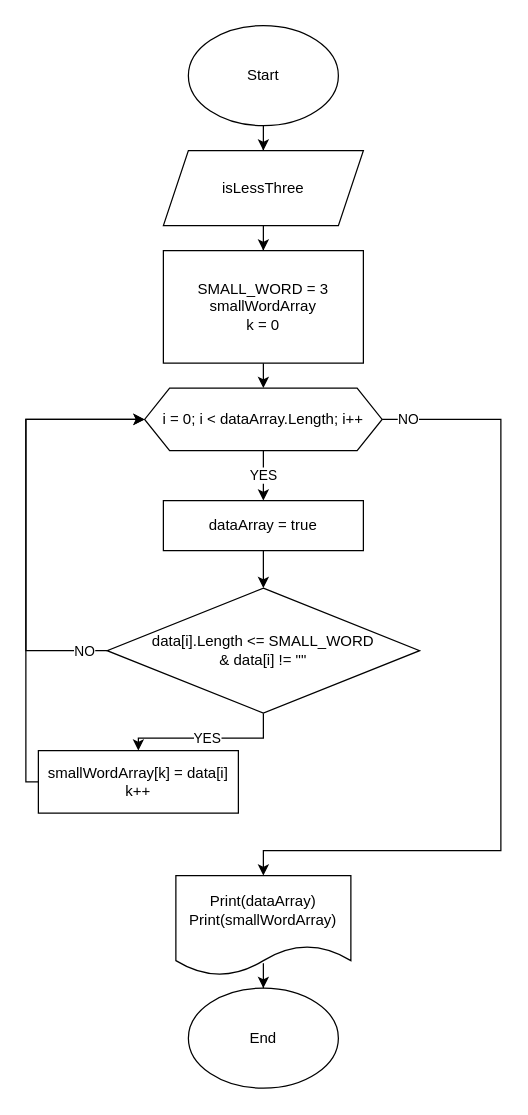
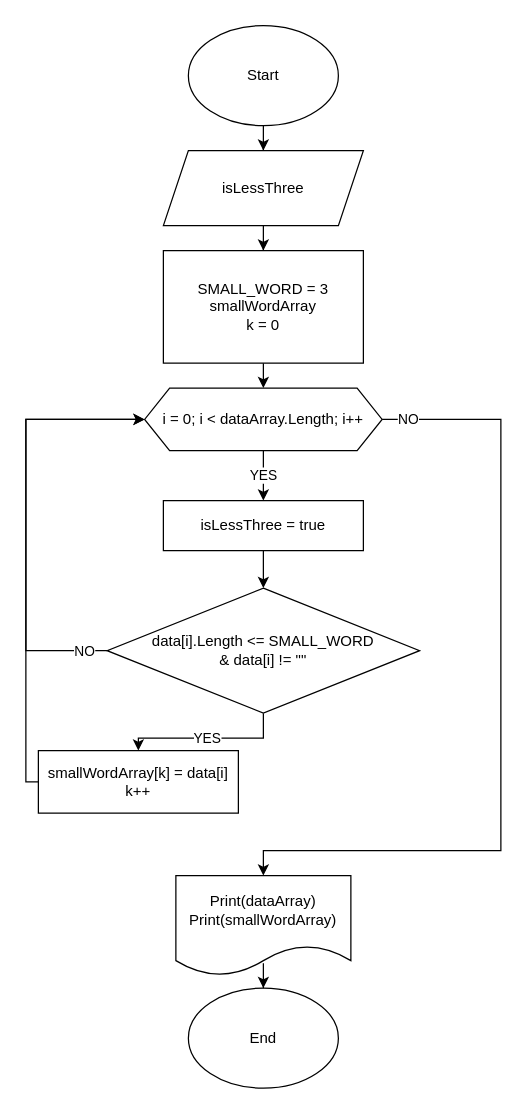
(263, 526) -> (263, 526)
